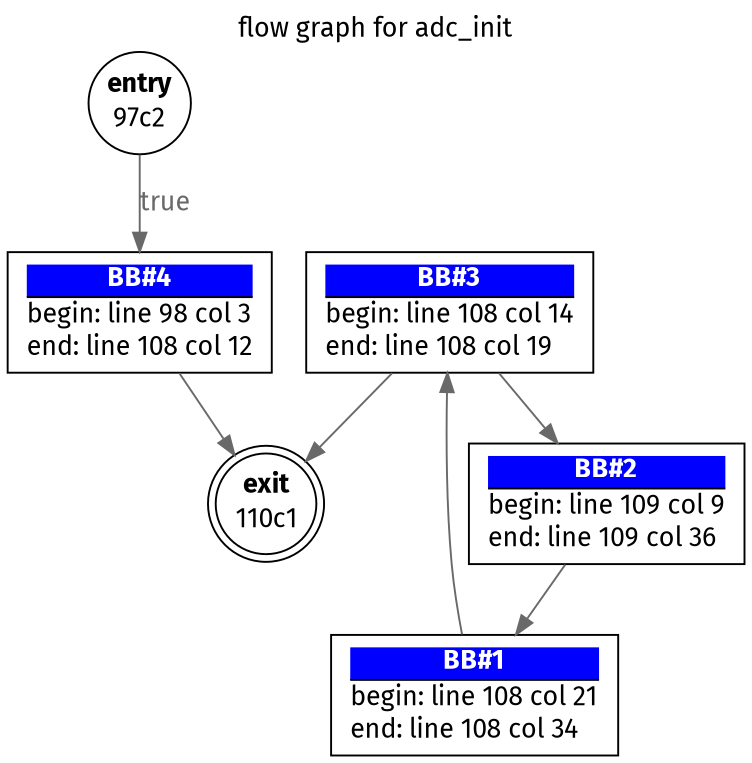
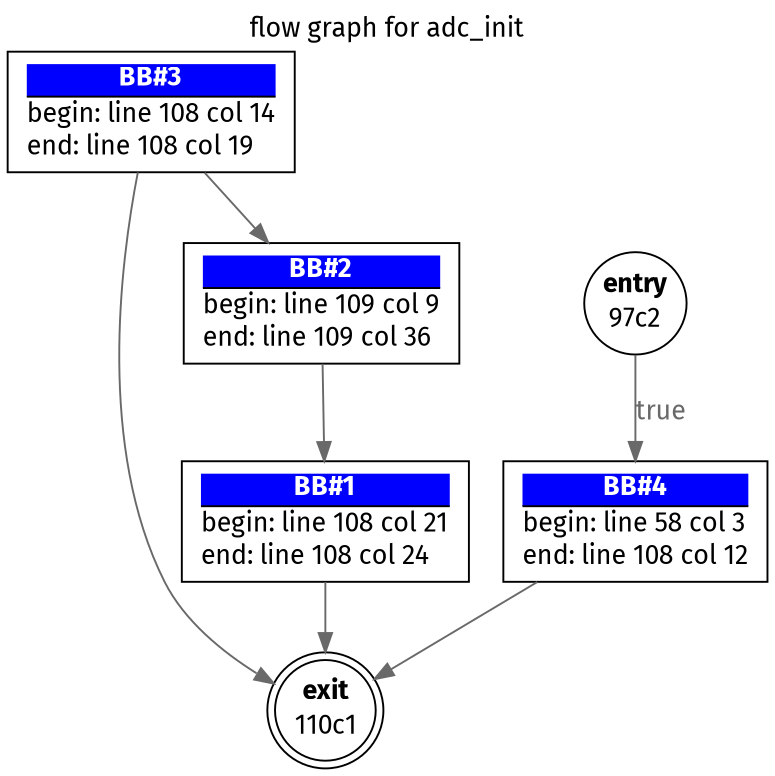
(140, 314) -> (634, 523)
(448, 514) -> (325, 607)
(465, 730) -> (316, 556)
